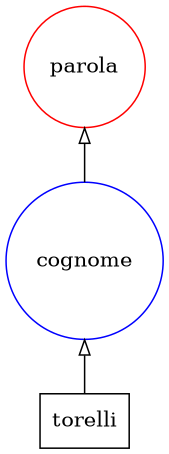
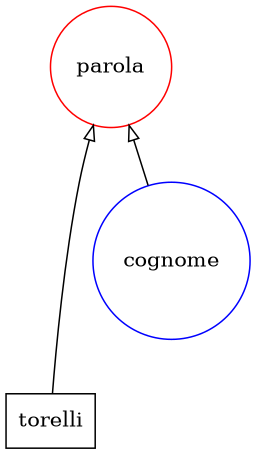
(85, 374) -> (66, 266)
